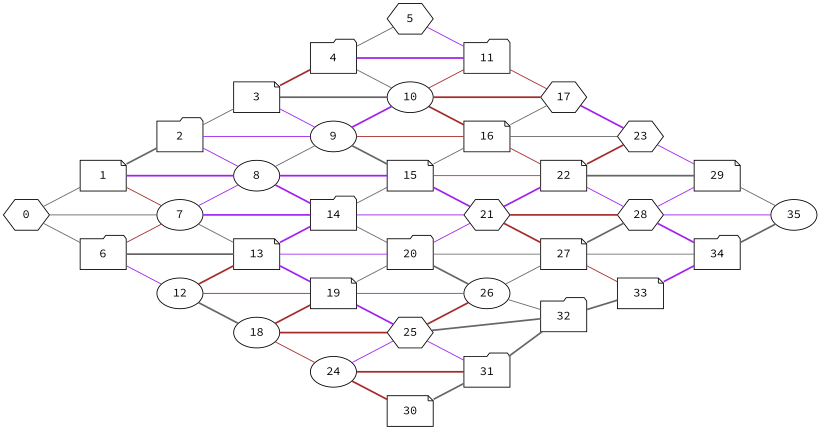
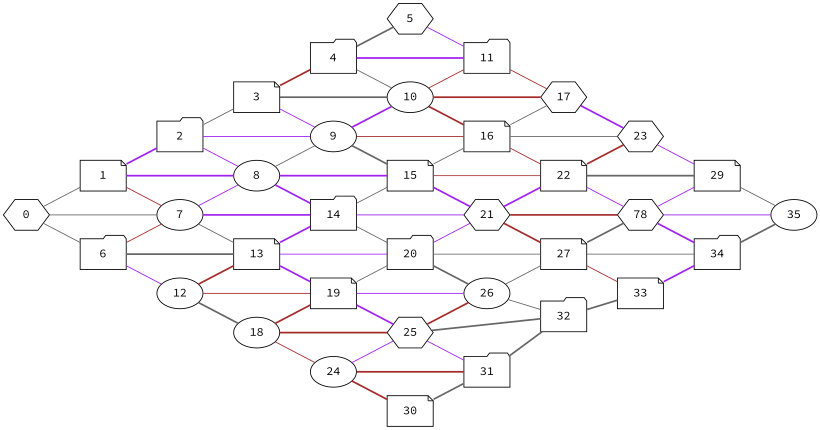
(375, 37) -> (375, 37)
(142, 156) -> (142, 156)
(640, 215) -> (640, 215)
